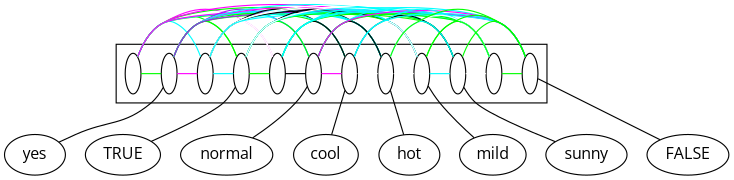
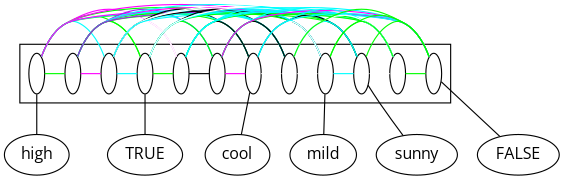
(35, 155) -> none
none -> (37, 155)
(227, 155) -> none
(409, 155) -> none
